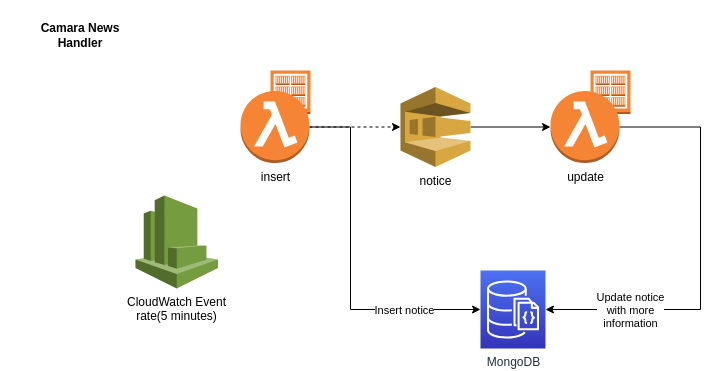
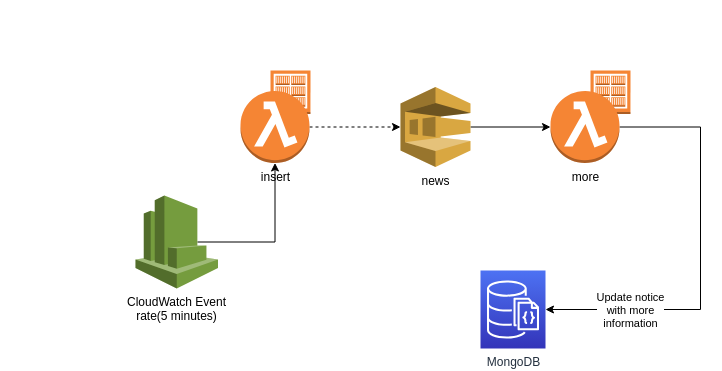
(81, 36) -> none
(586, 178) -> (586, 178)
(436, 182) -> (436, 182)
none -> (272, 242)
(351, 280) -> none
